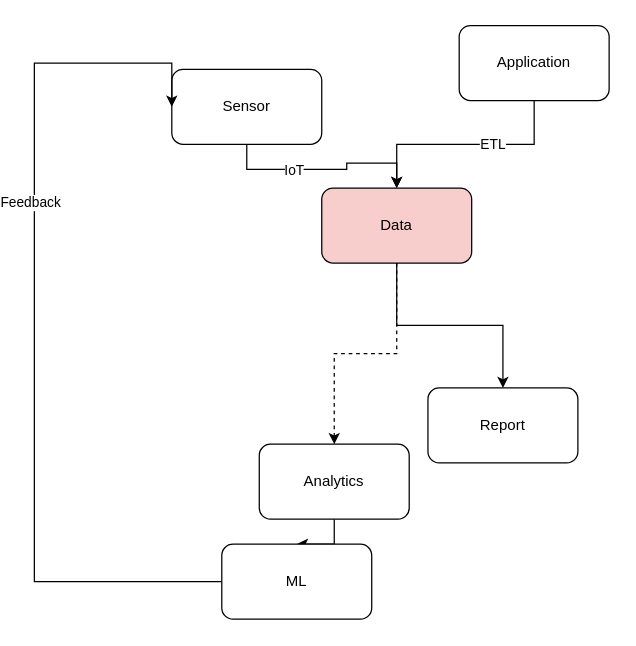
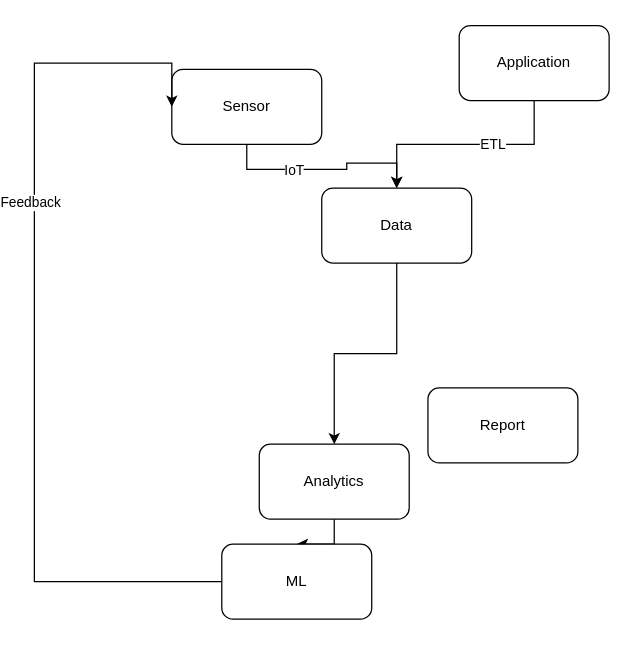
(397, 226) -> (397, 226)
(478, 326) -> none
(338, 354) -> (338, 354)
